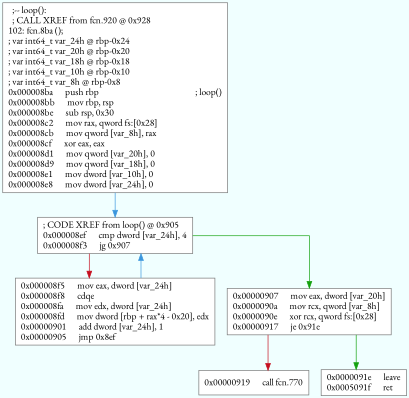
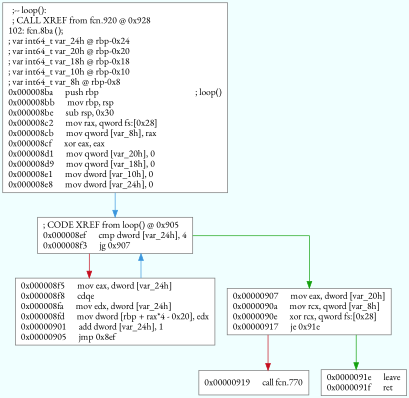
(364, 383) -> (364, 383)
